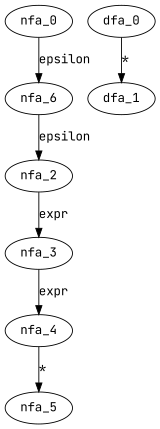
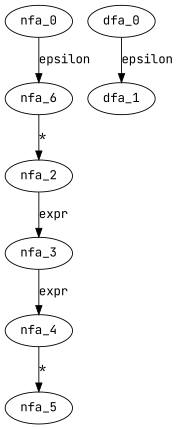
(126, 60) -> (147, 60)
(65, 137) -> (43, 137)
